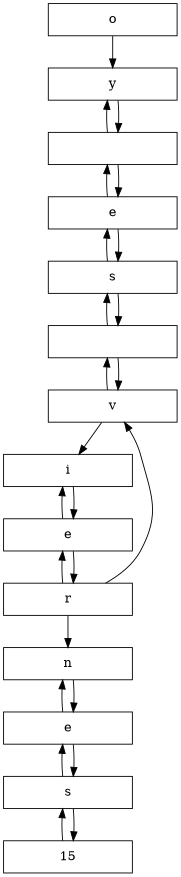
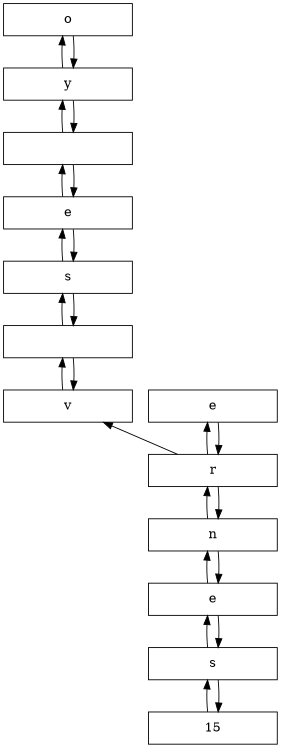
none -> (62, 56)
(68, 470) -> none
none -> (207, 507)
